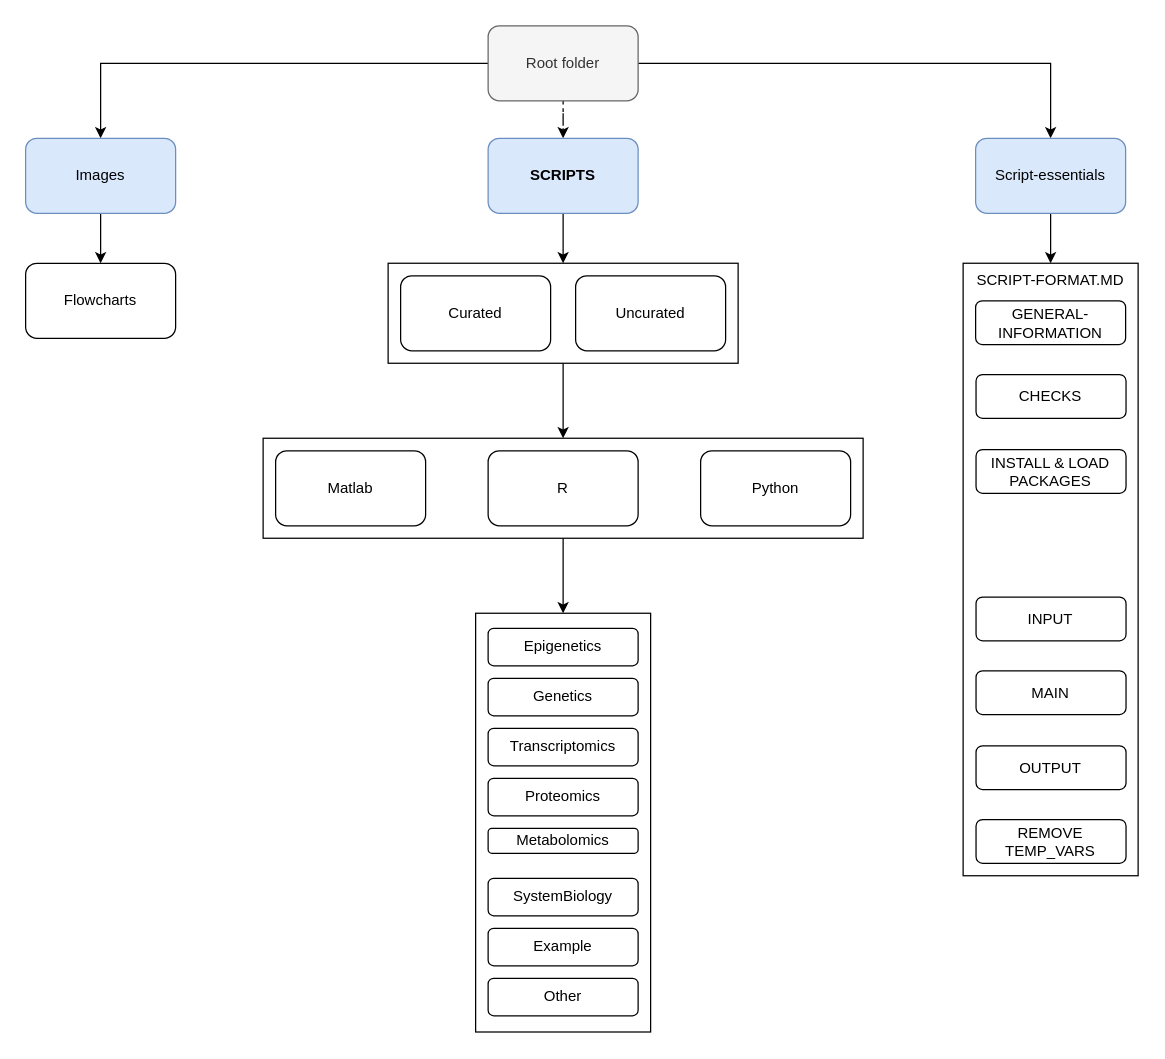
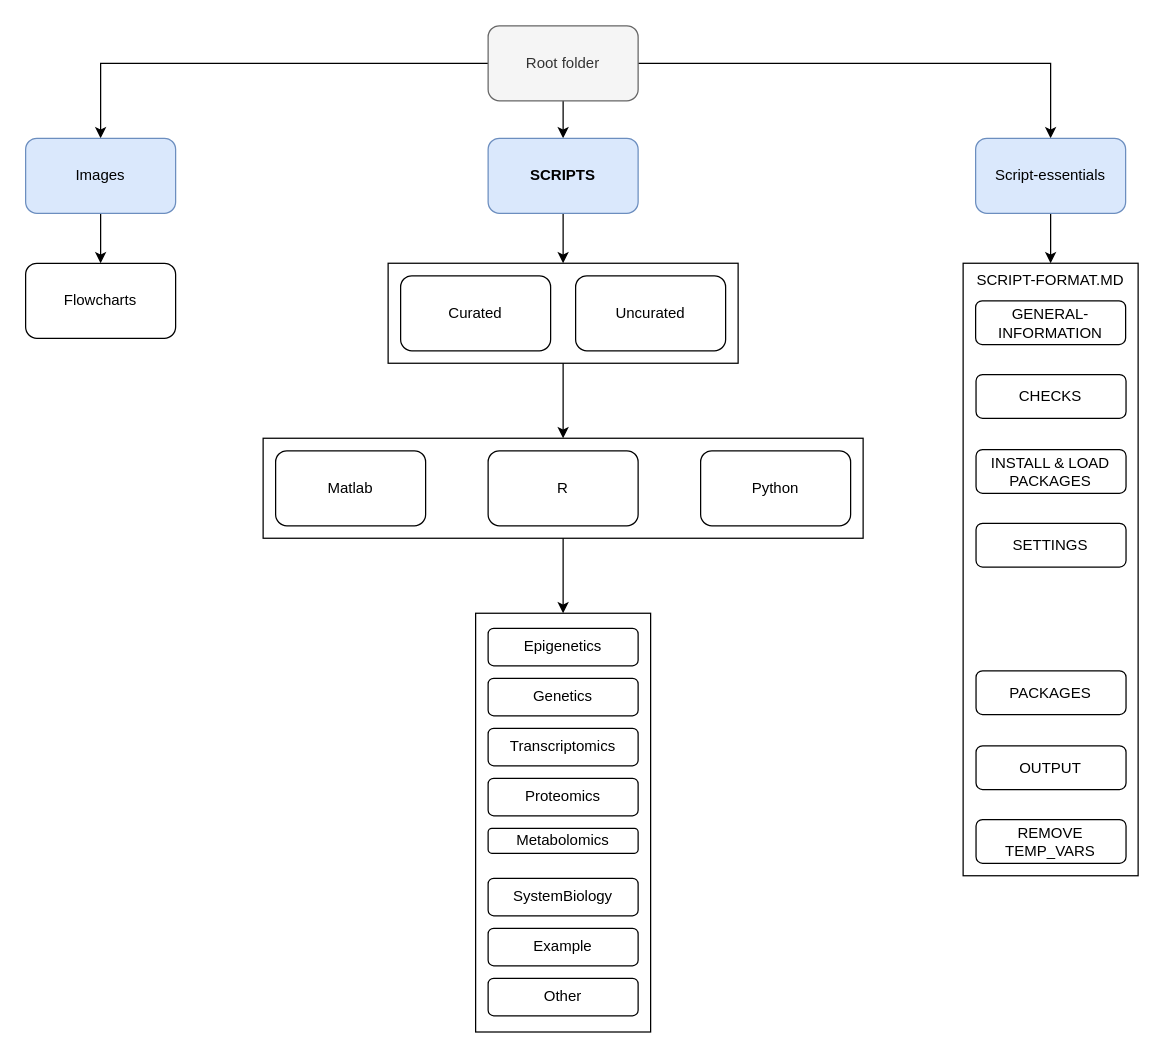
(563, 108) -> (563, 108)
none -> (1051, 545)
(1051, 619) -> none
(1051, 693) -> (1051, 693)
